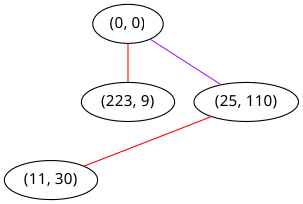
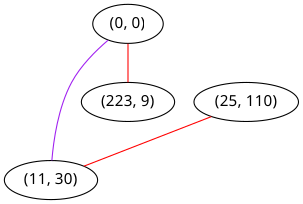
(186, 62) -> (66, 94)
